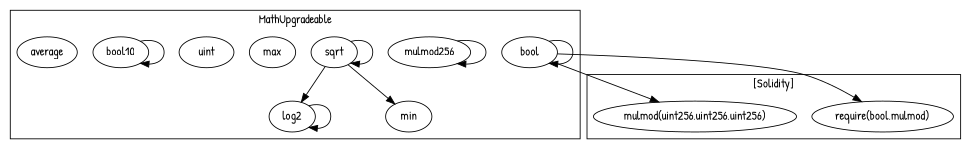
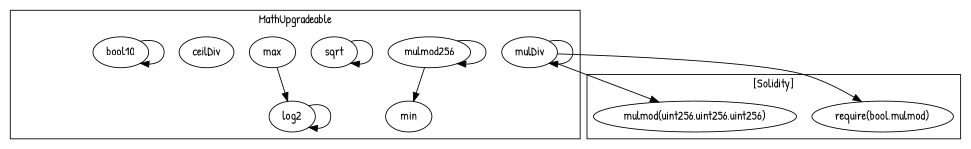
(47, 52) -> none
(207, 52) -> (207, 52)
(530, 52) -> (530, 52)
(316, 81) -> (281, 80)
(368, 82) -> (420, 80)
